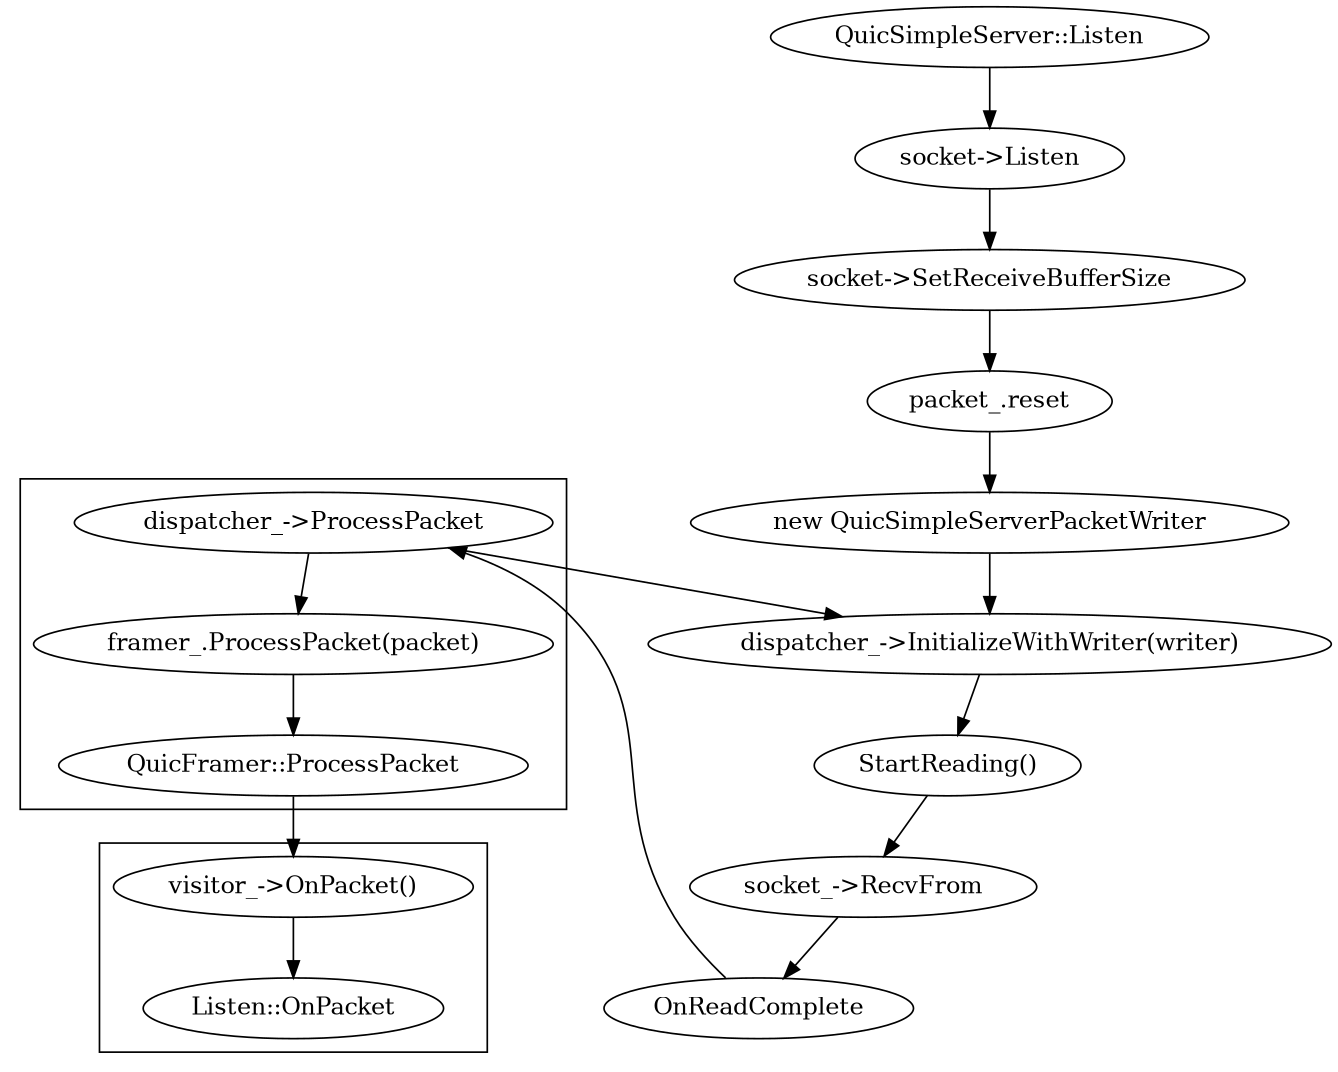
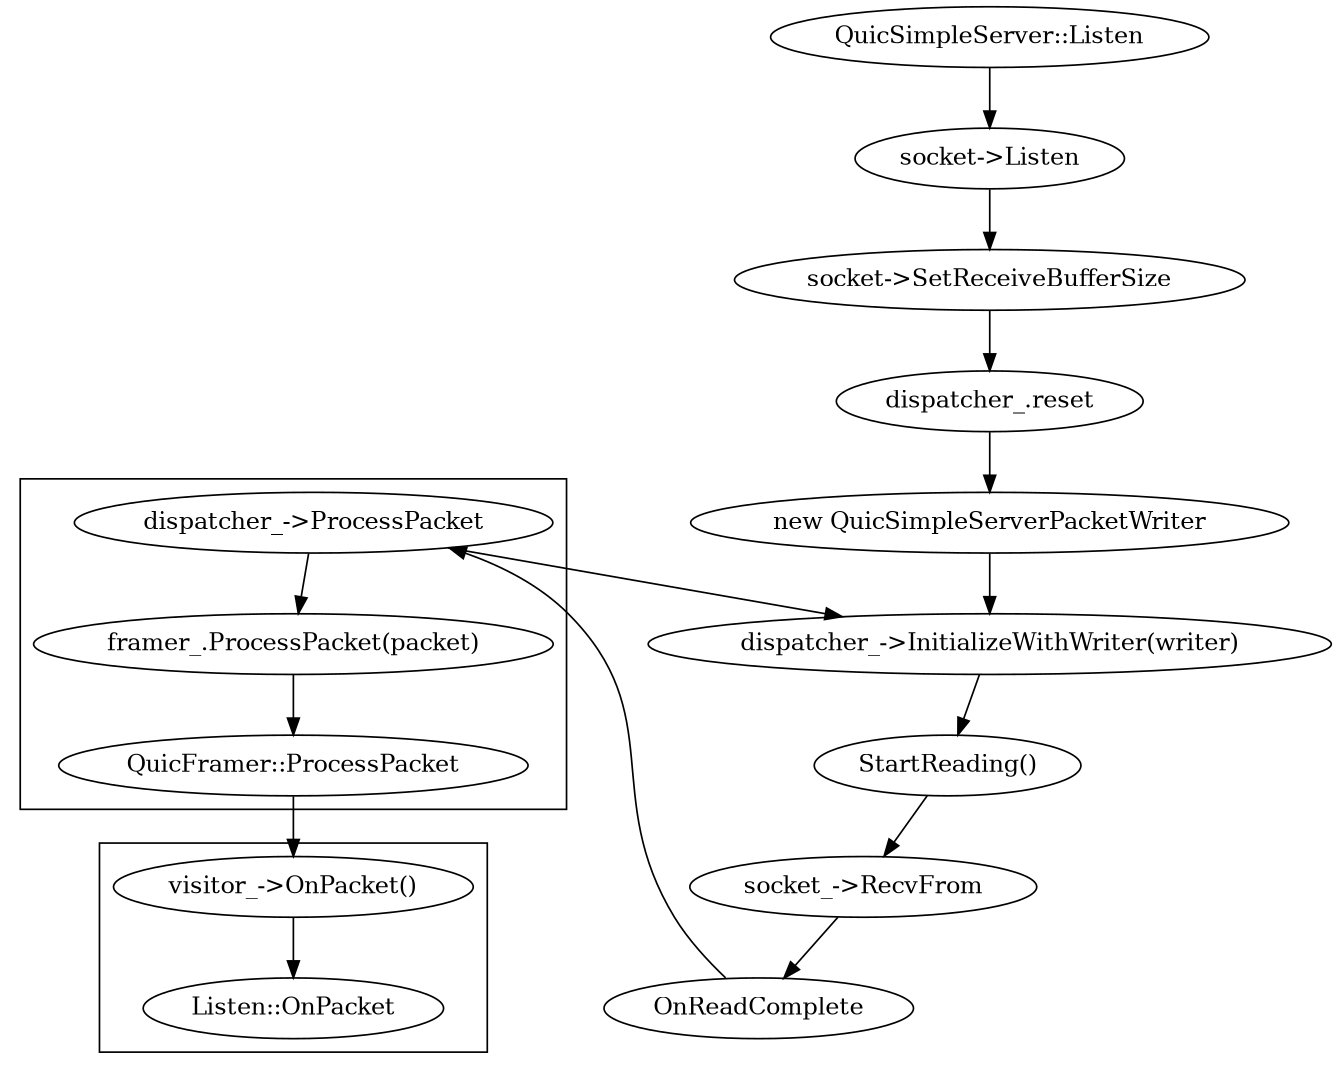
(990, 401) -> (990, 401)
